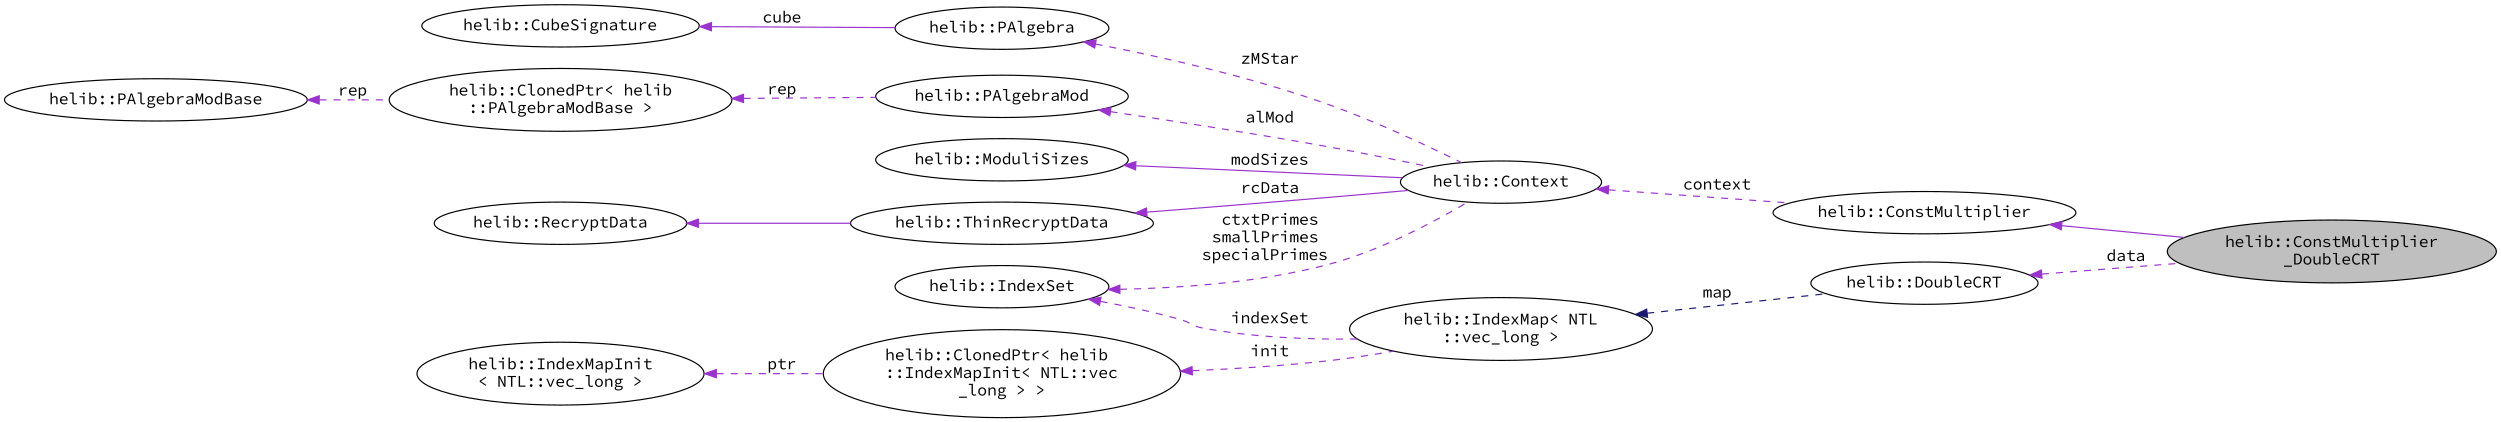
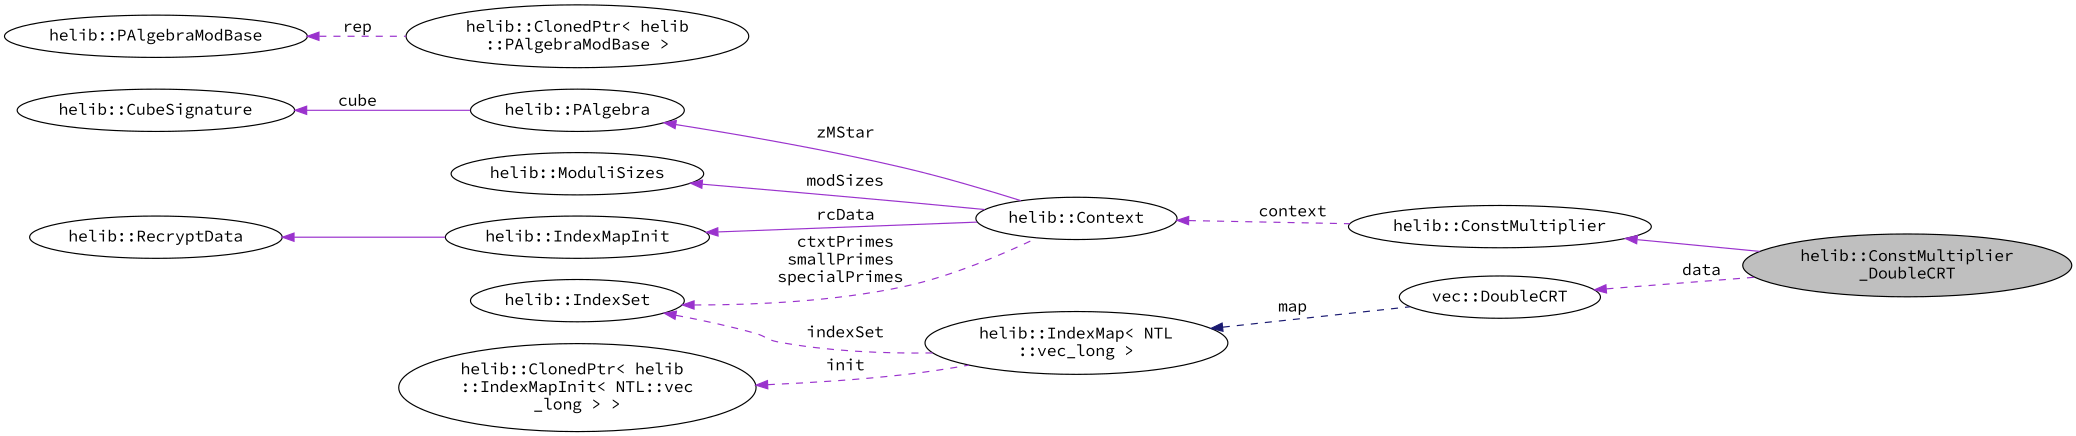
(1283, 90) -> (850, 156)
(1002, 96) -> none
(1002, 223) -> (577, 237)
(1924, 283) -> (1500, 297)
(561, 374) -> none
